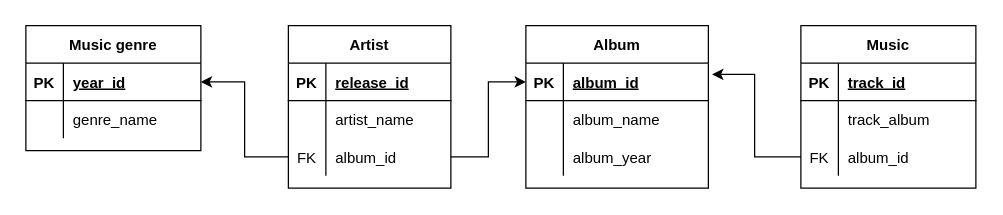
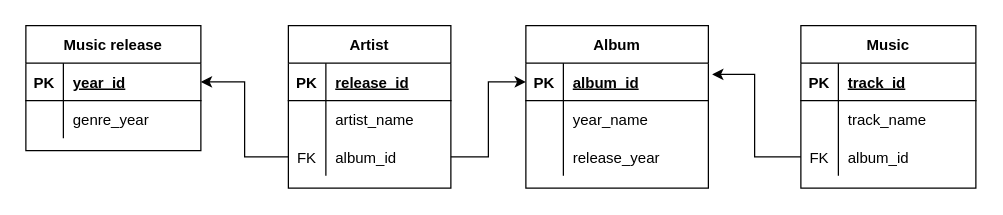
(113, 45) -> (113, 45)
(115, 120) -> (115, 120)
(613, 120) -> (610, 120)
(892, 120) -> (890, 120)
(613, 158) -> (621, 158)
